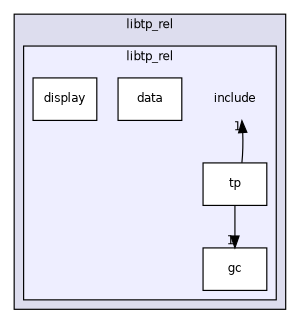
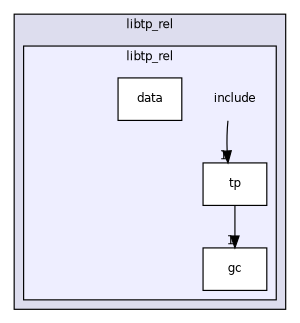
(65, 99) -> none
(243, 148) -> (227, 136)
